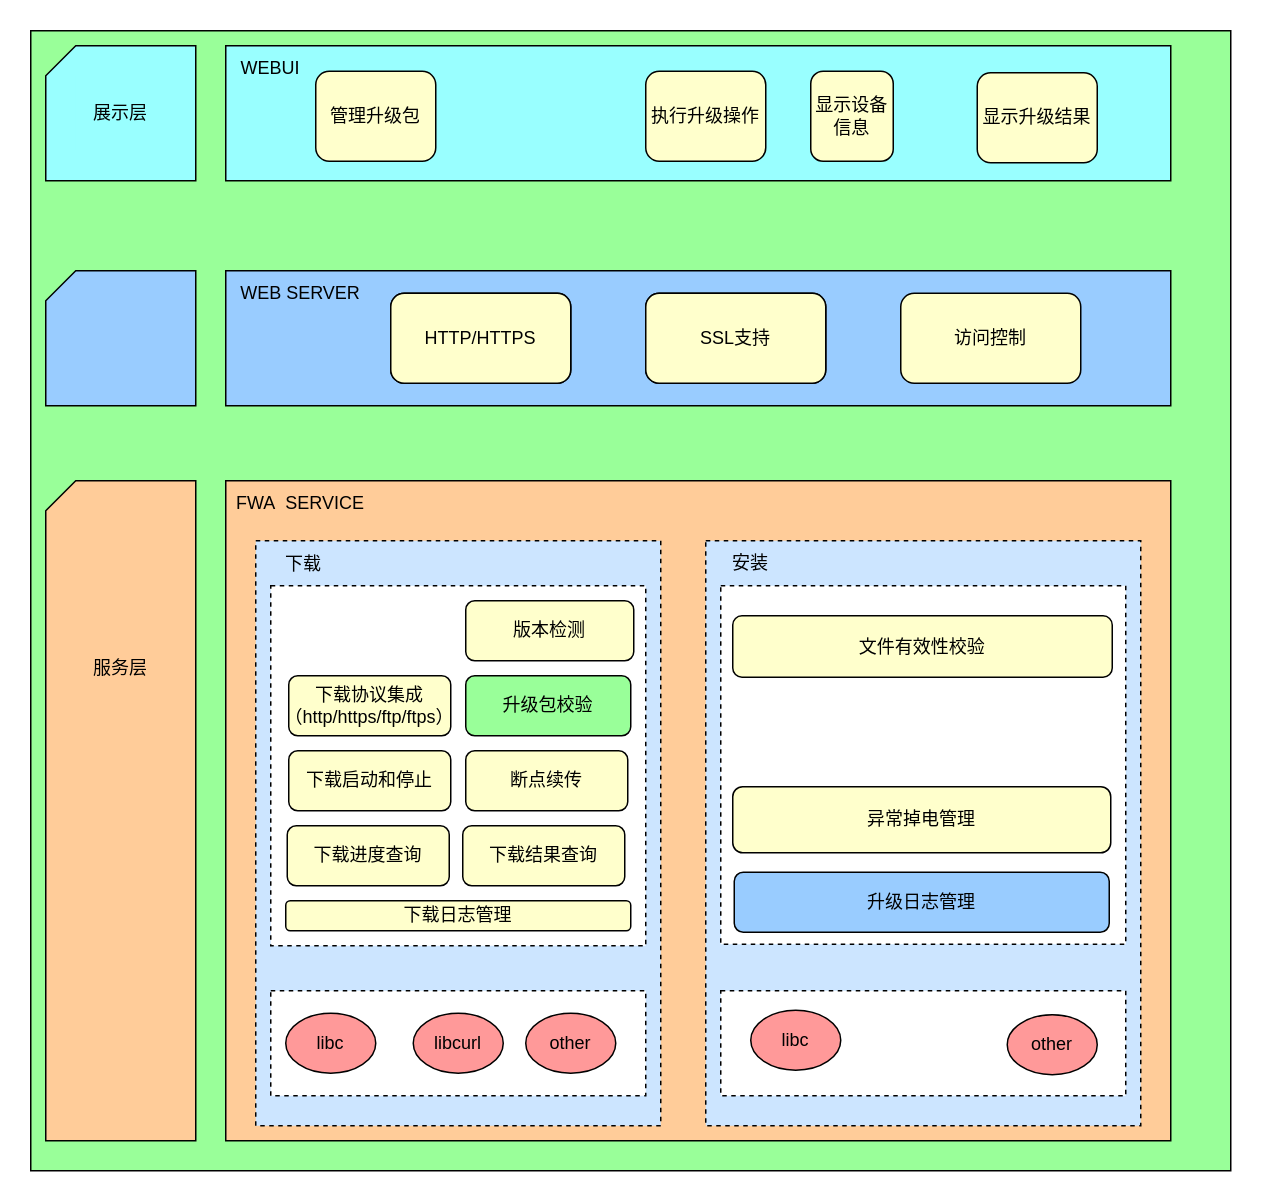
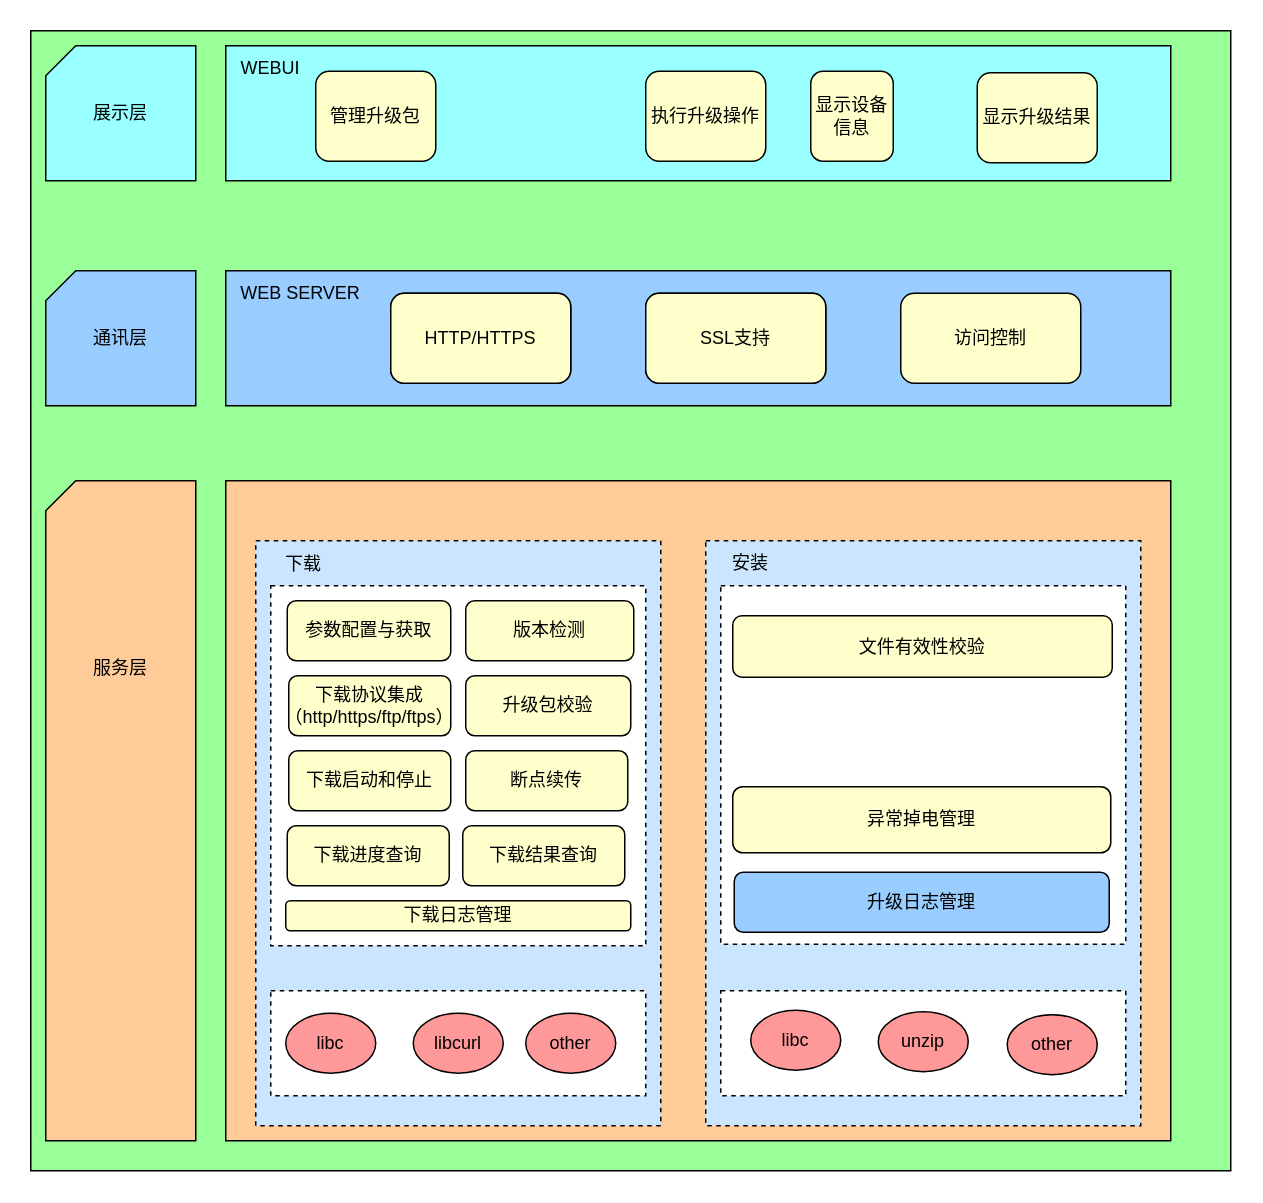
none -> (121, 338)
(301, 503) -> none
none -> (369, 631)
(548, 706) -> (548, 706)
none -> (923, 1042)
